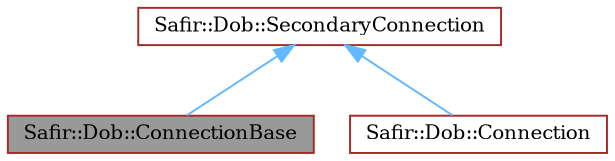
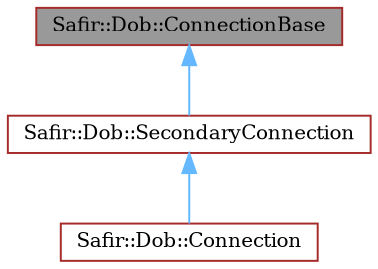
(232, 86) -> (189, 90)
